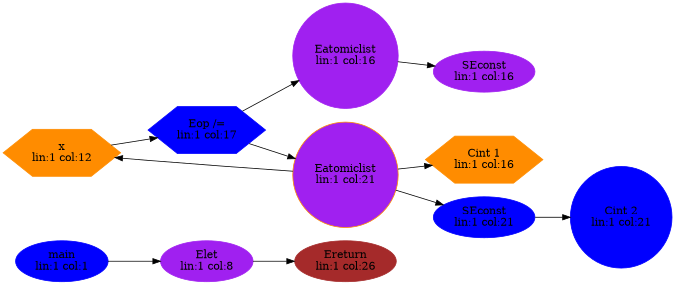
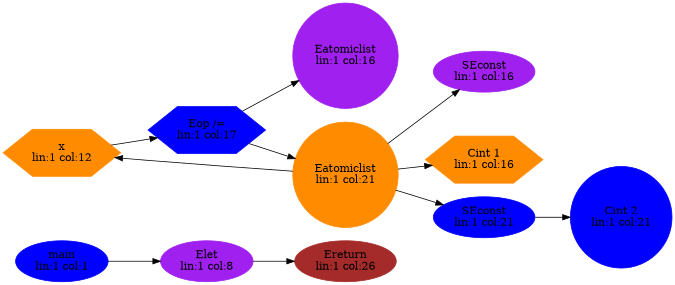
(412, 63) -> (421, 119)
(345, 175) -> (345, 175)
